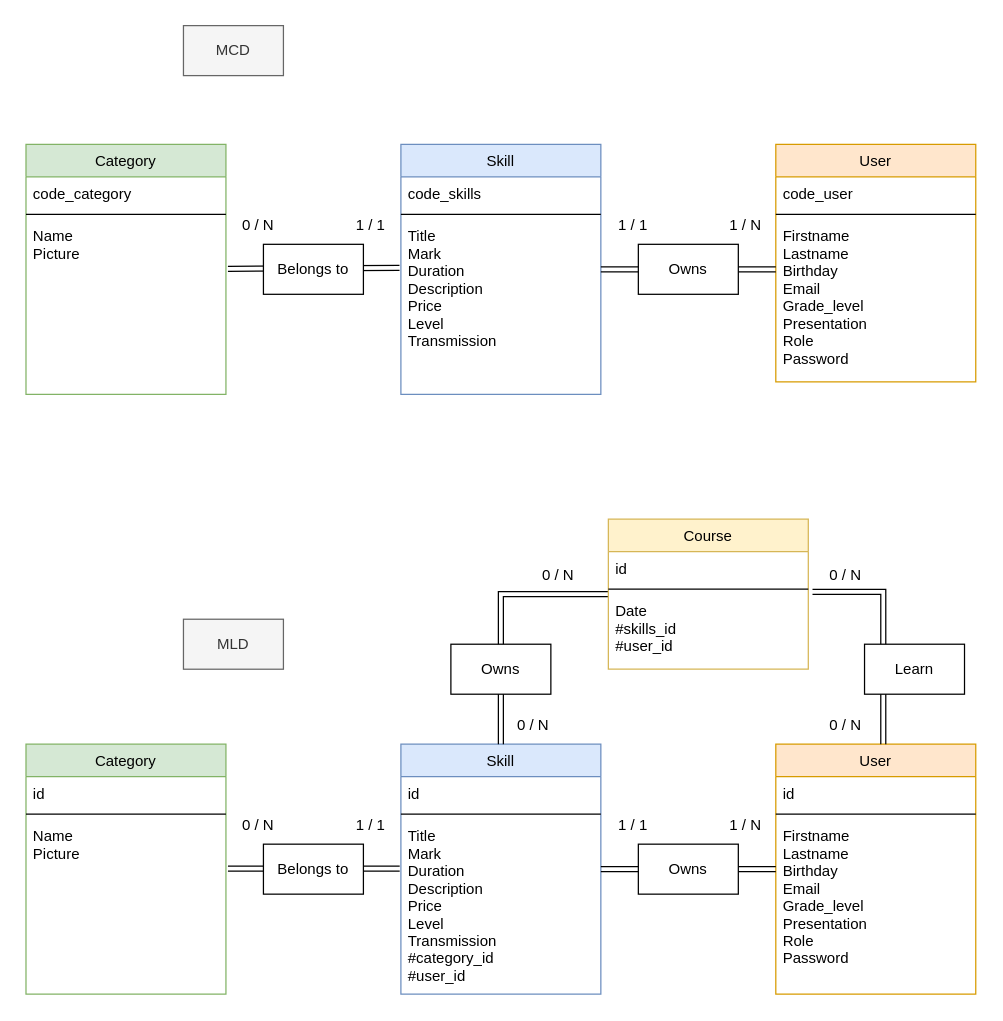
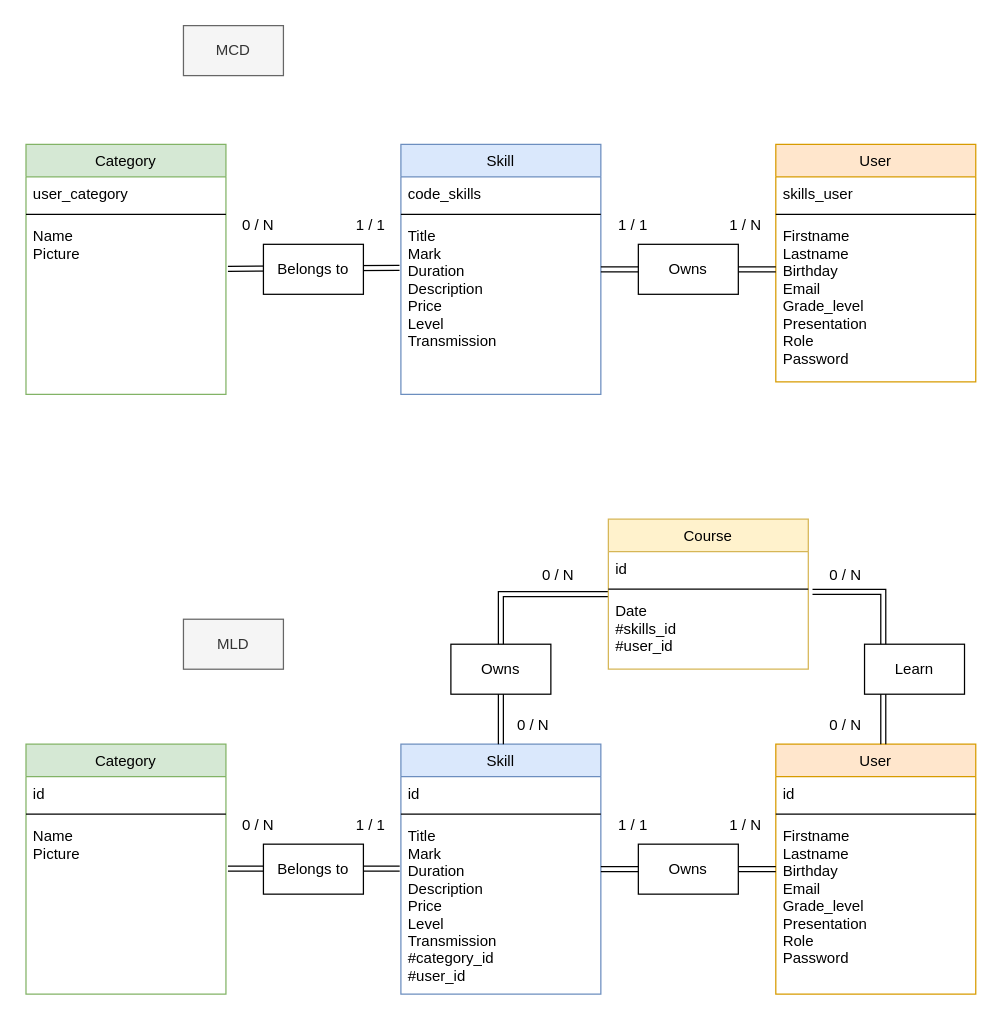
(87, 194) -> (87, 194)
(820, 194) -> (823, 194)
